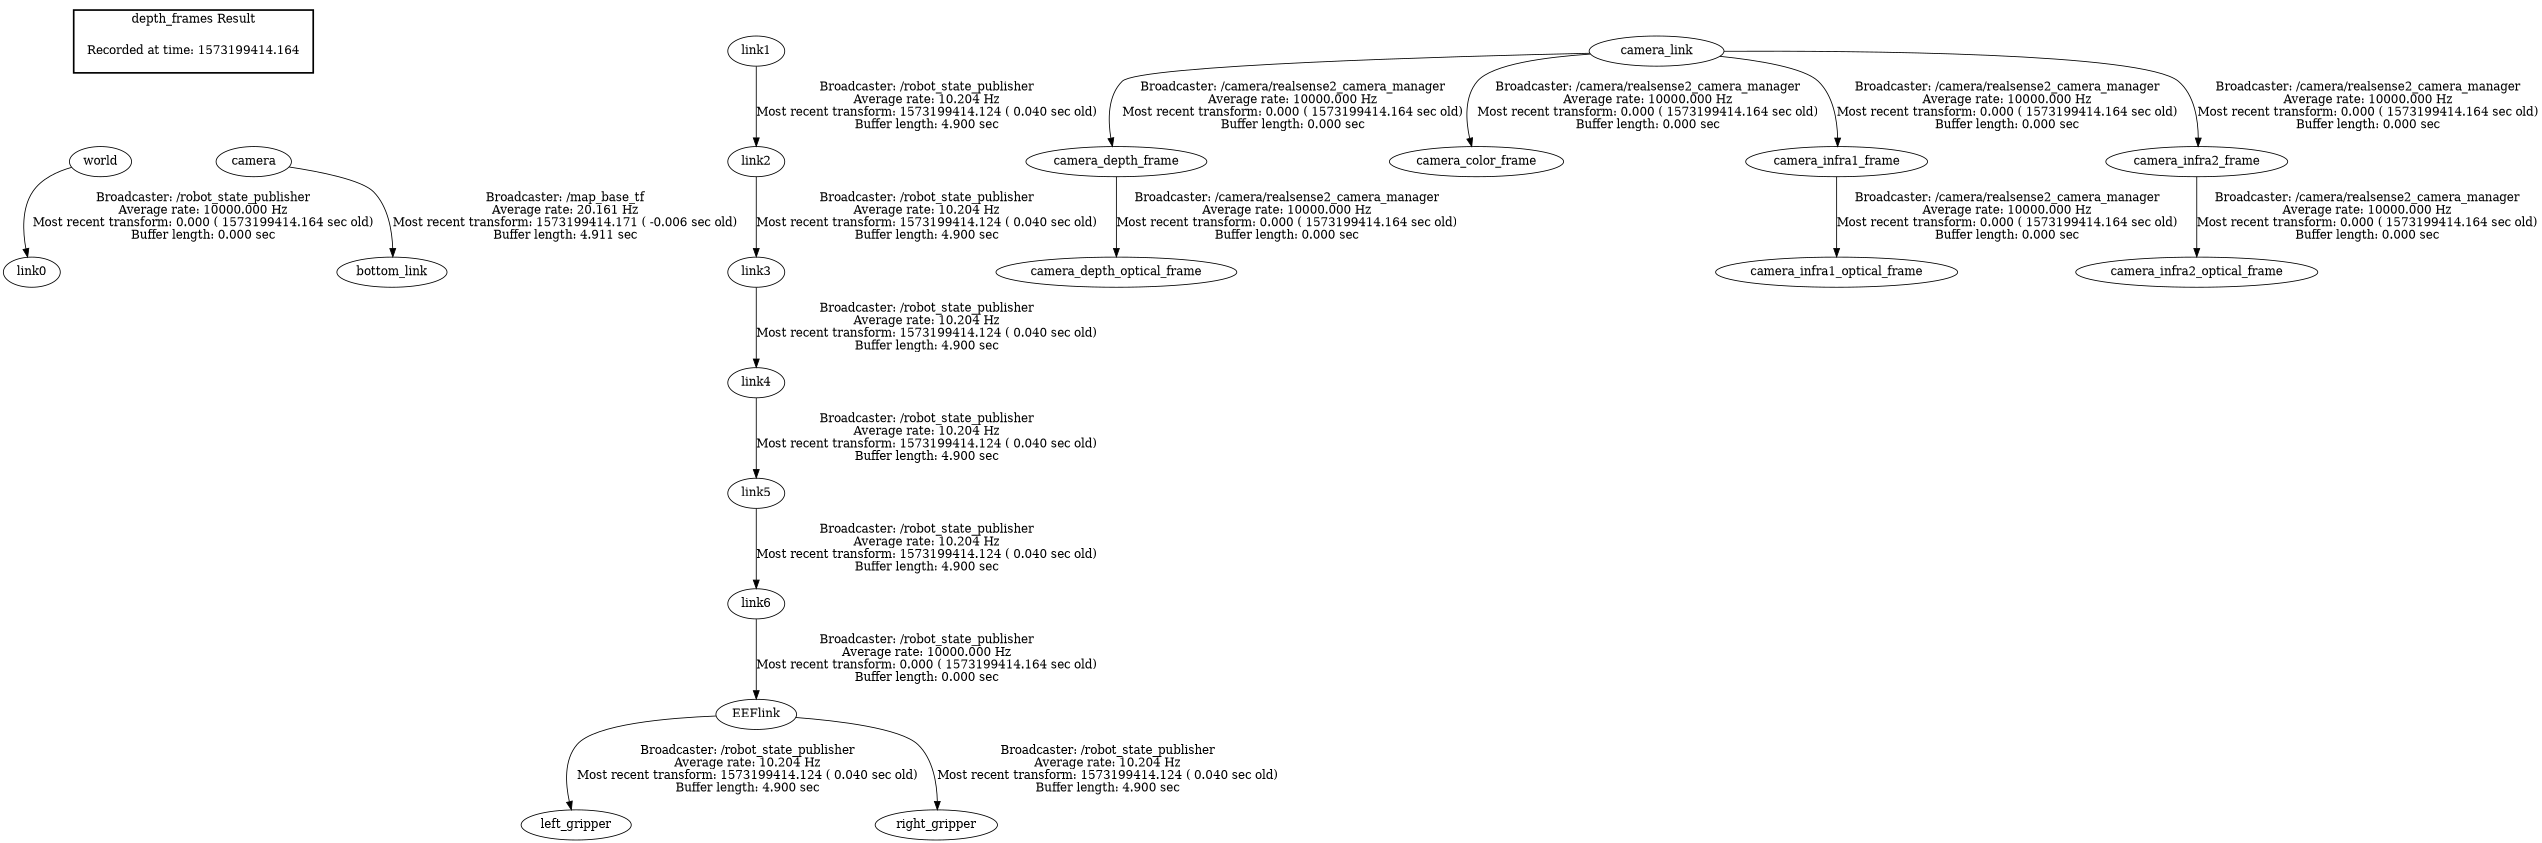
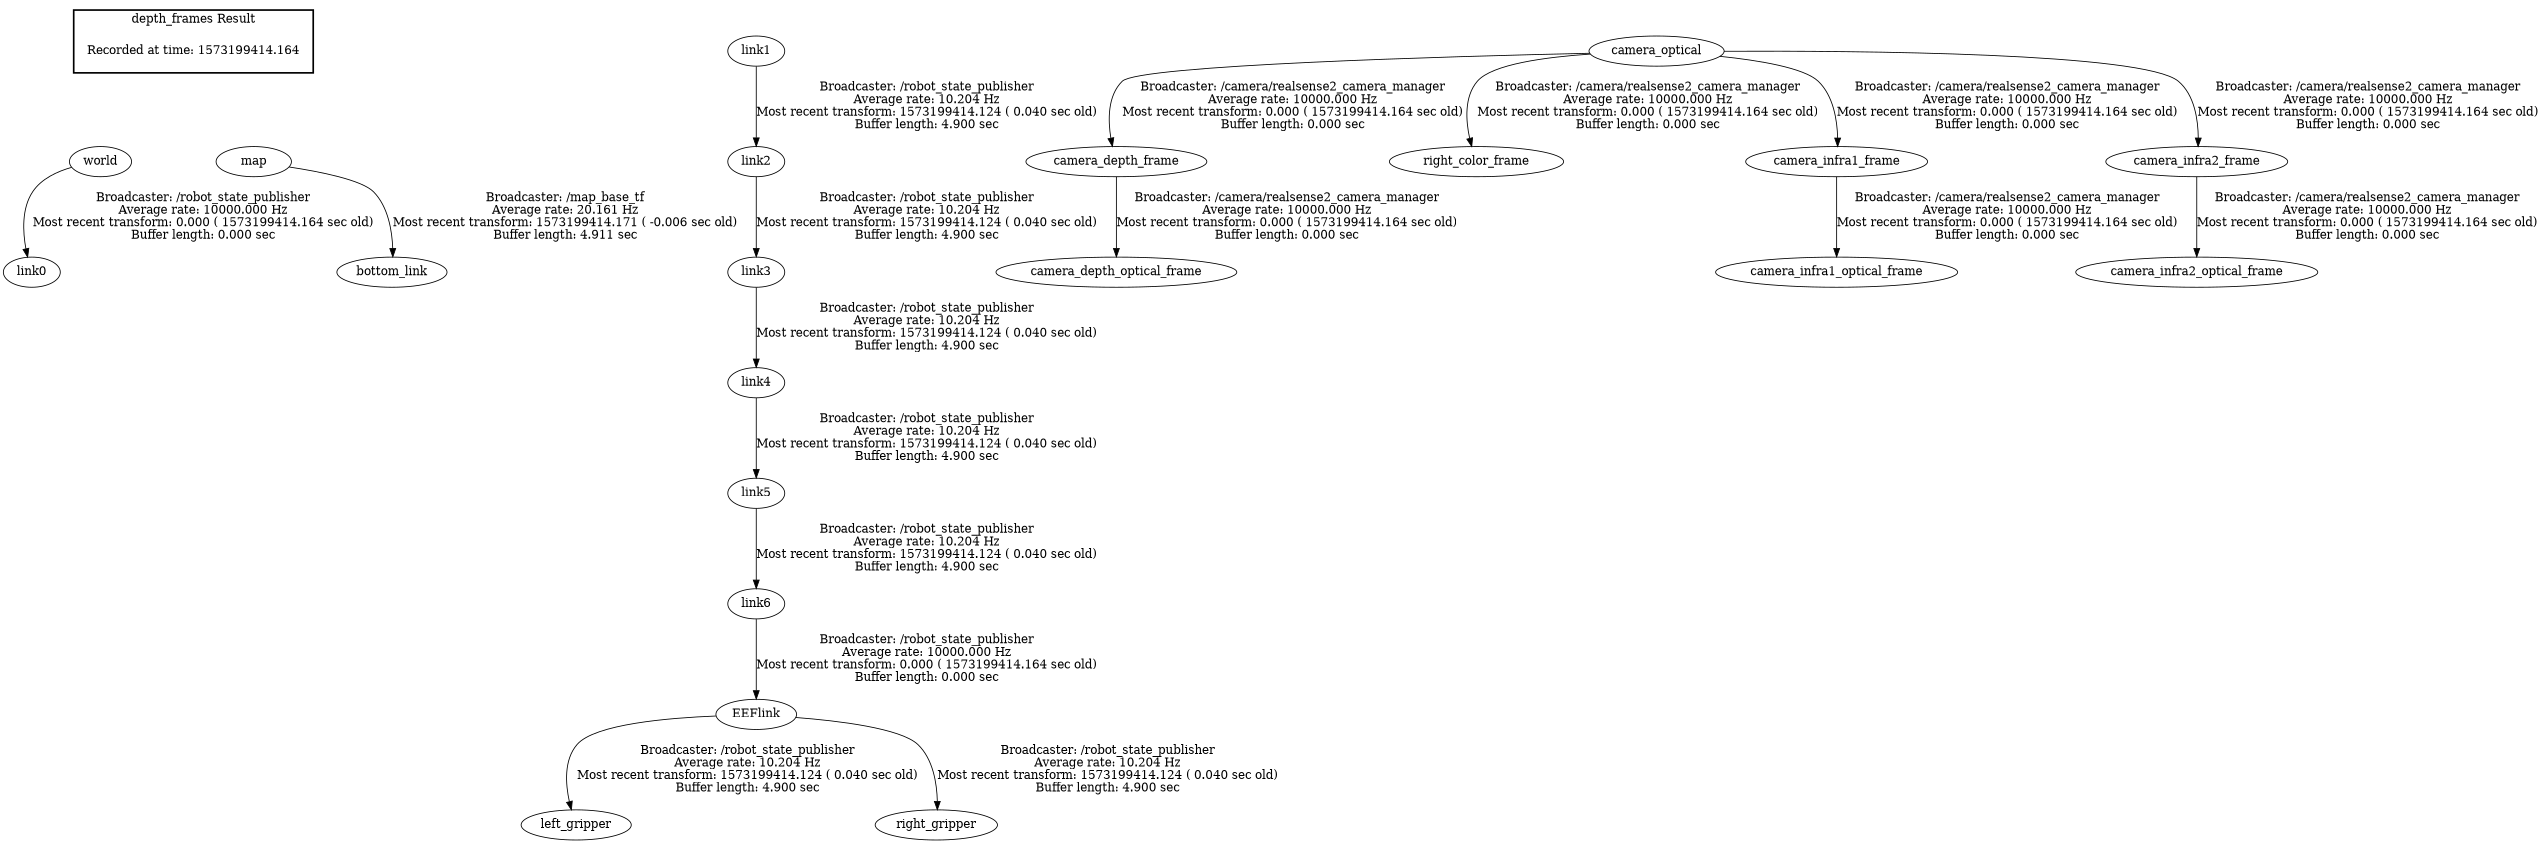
(1657, 51) -> (1657, 51)
(254, 162) -> (254, 162)
(1477, 162) -> (1477, 162)
